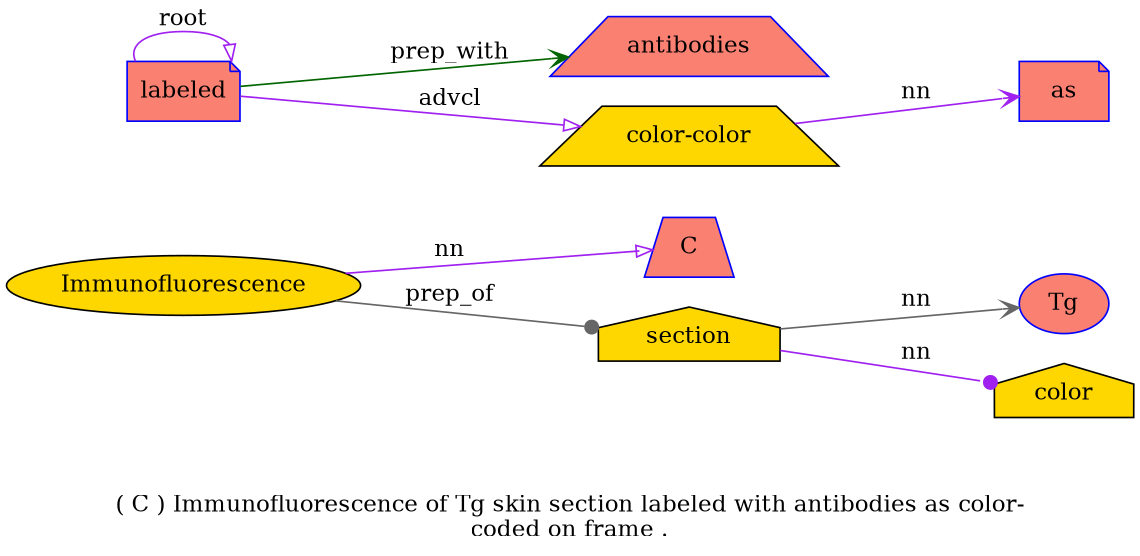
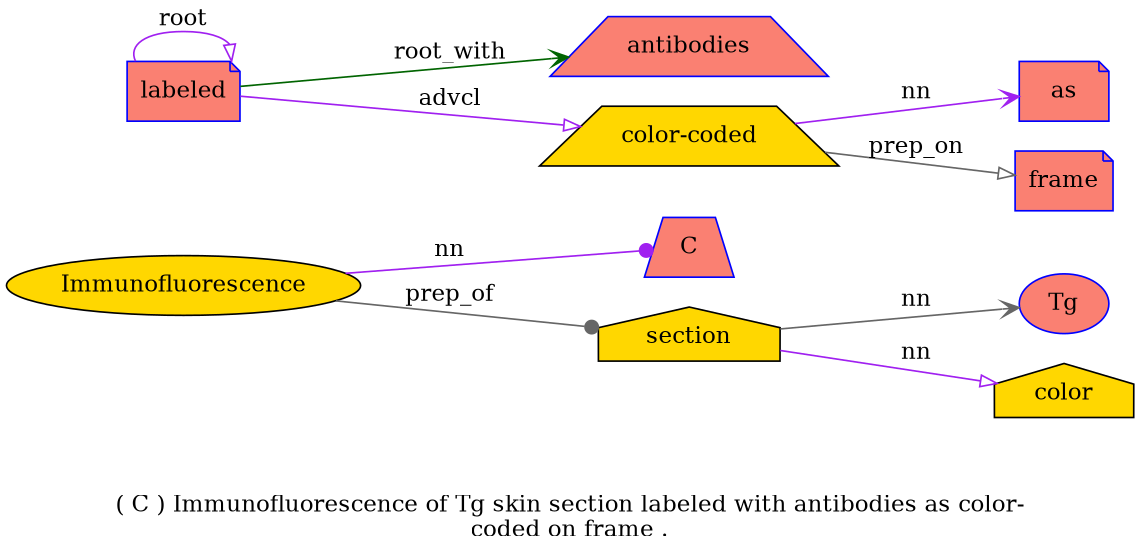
(450, 52) -> (450, 52)
(689, 136) -> (689, 136)
none -> (1064, 181)
(492, 262) -> (492, 262)
(880, 366) -> (880, 366)
